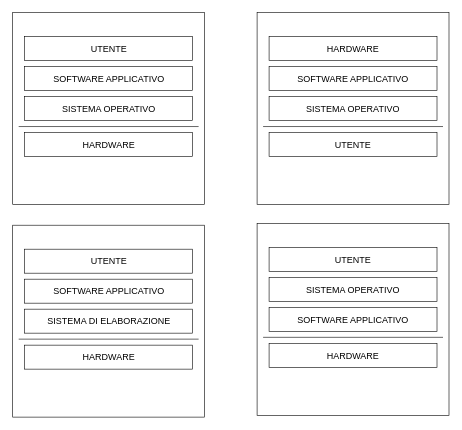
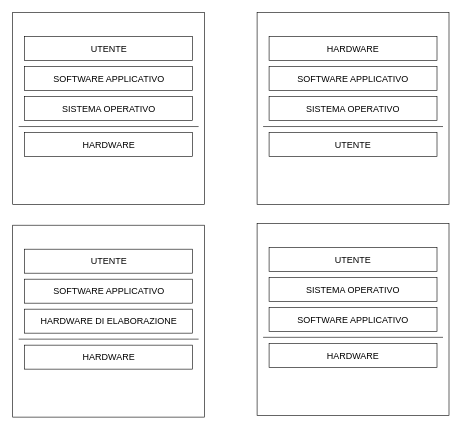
(109, 321) -> (109, 321)
